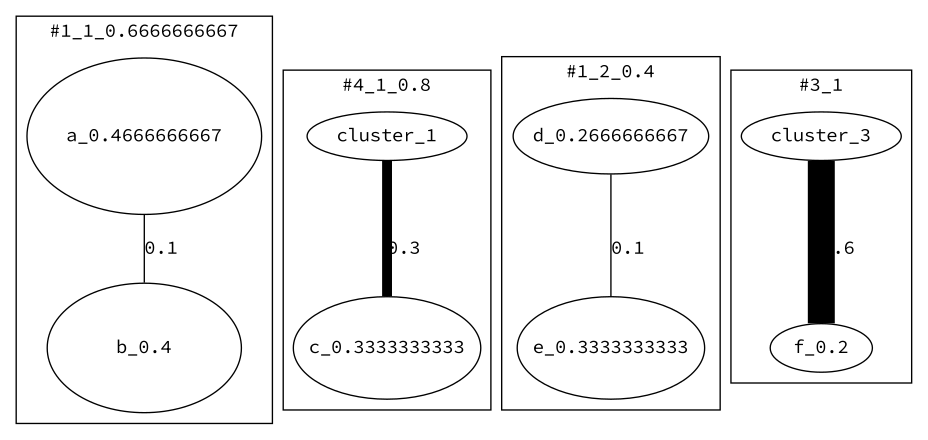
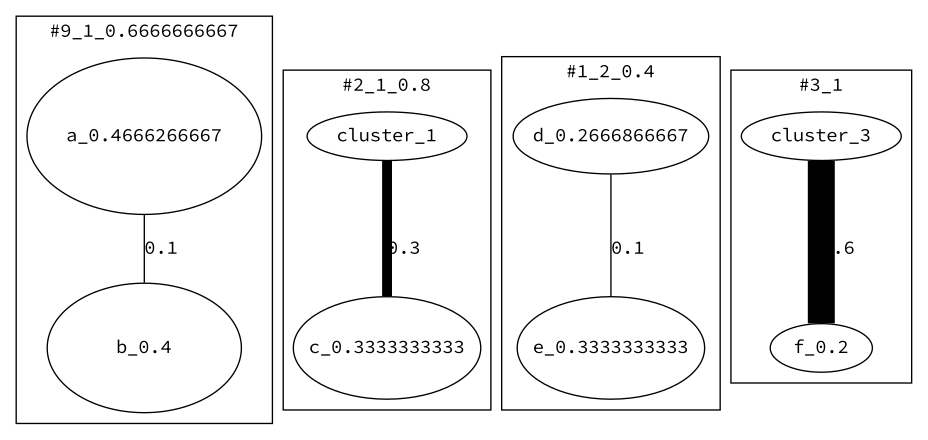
(144, 32) -> (144, 32)
(387, 86) -> (387, 86)
(144, 136) -> (144, 136)
(611, 136) -> (611, 136)
